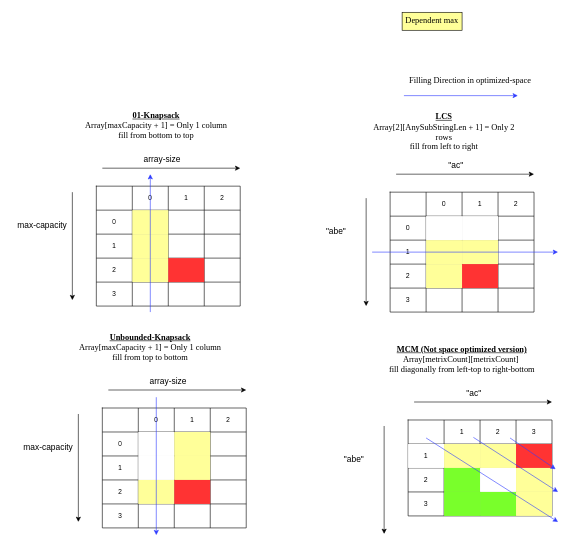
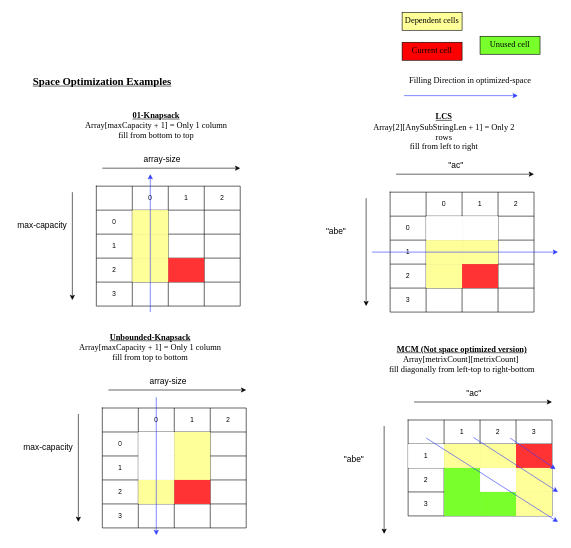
(432, 21) -> (432, 21)
none -> (510, 45)
none -> (432, 51)
none -> (102, 87)
